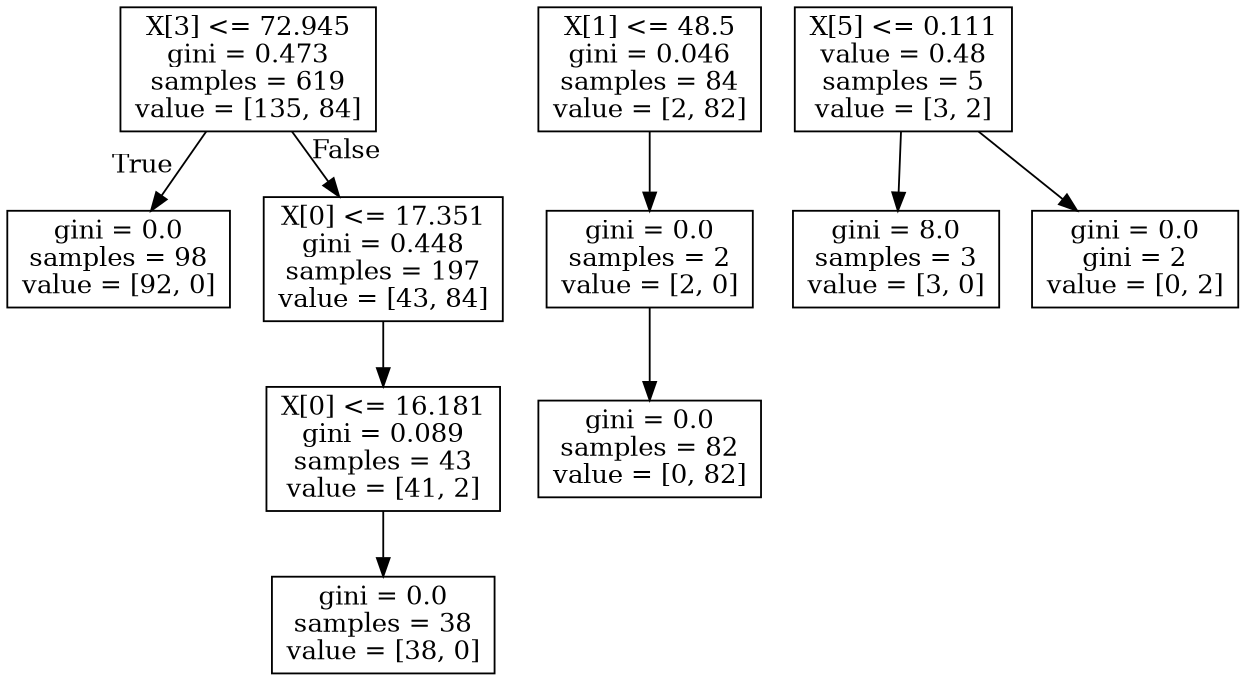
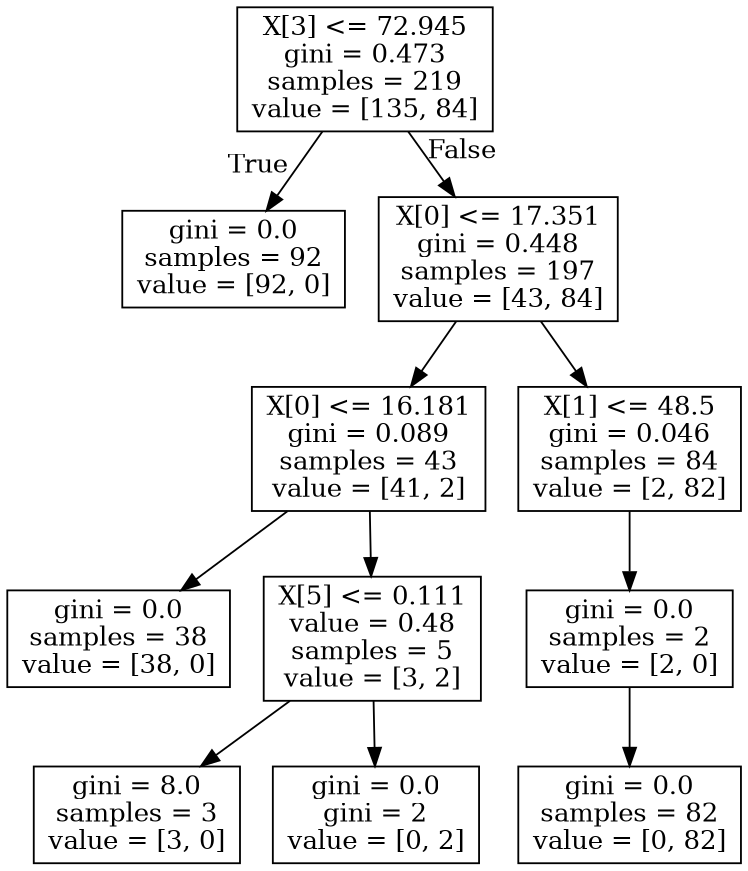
(248, 69) -> (365, 69)
(119, 259) -> (234, 259)
none -> (559, 346)
none -> (370, 534)
